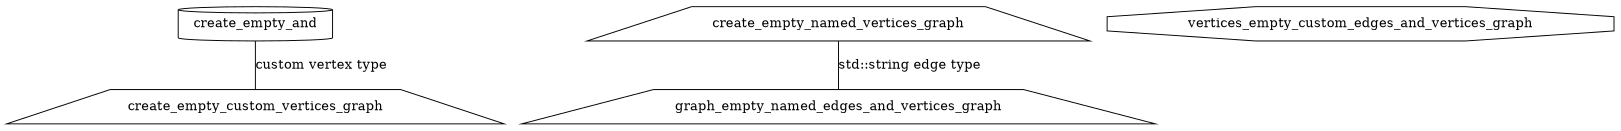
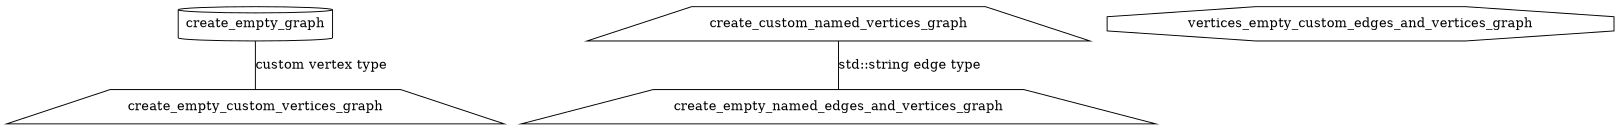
(255, 24) -> (255, 24)
(838, 24) -> (838, 24)
(838, 107) -> (838, 107)
